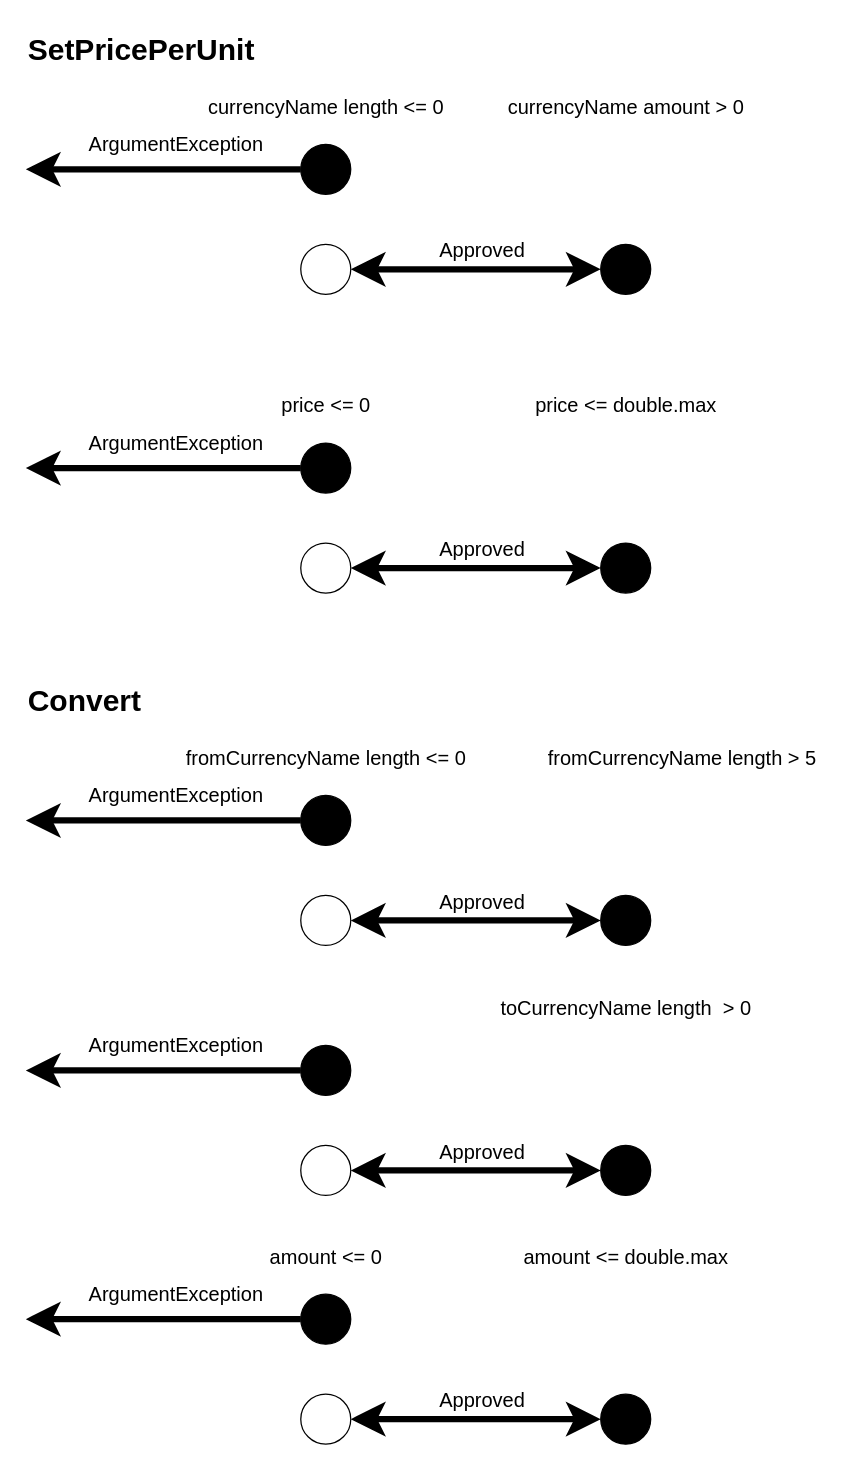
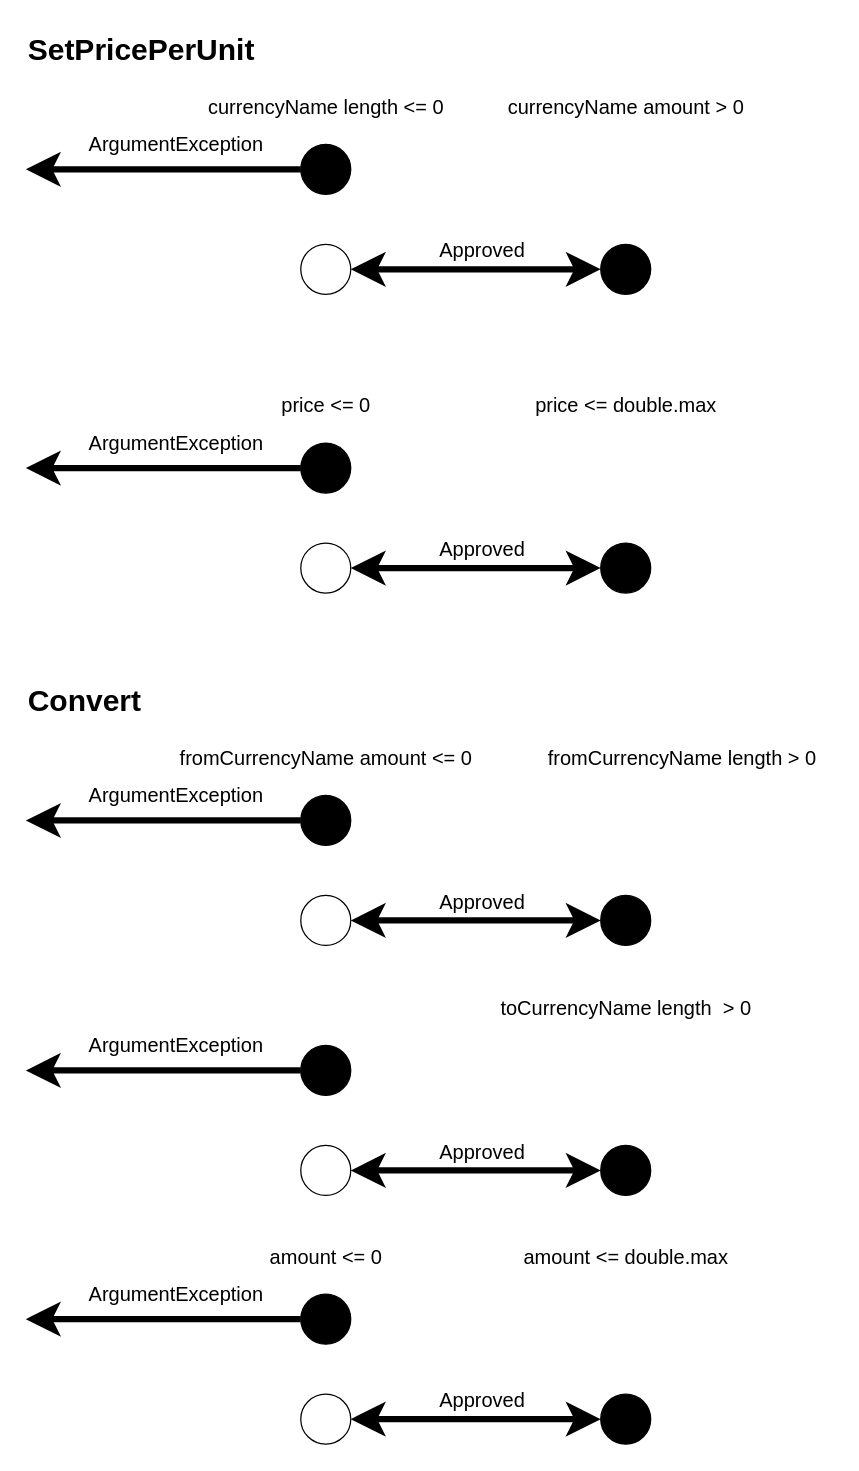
(326, 758) -> (326, 758)
(683, 758) -> (683, 758)
